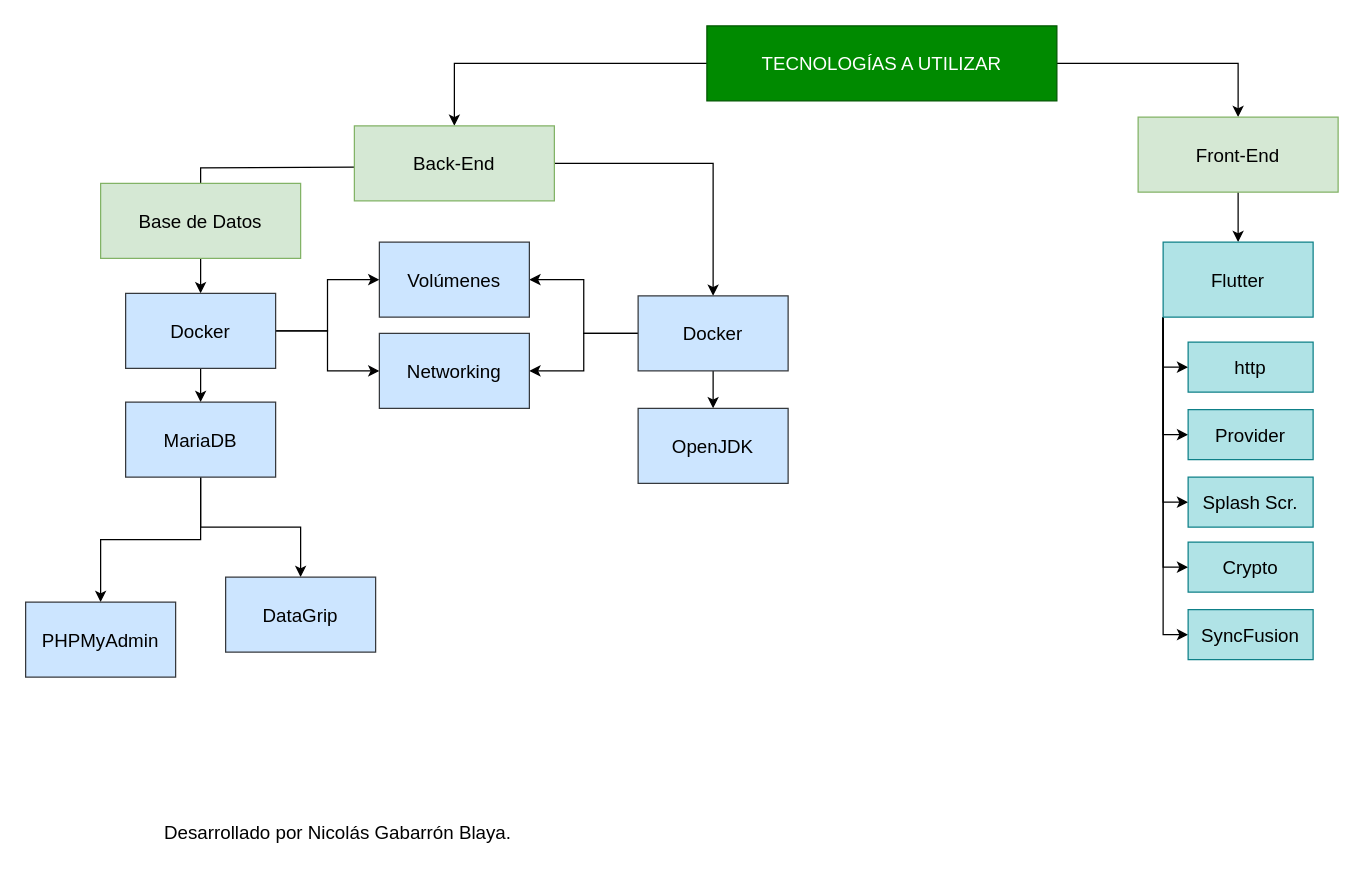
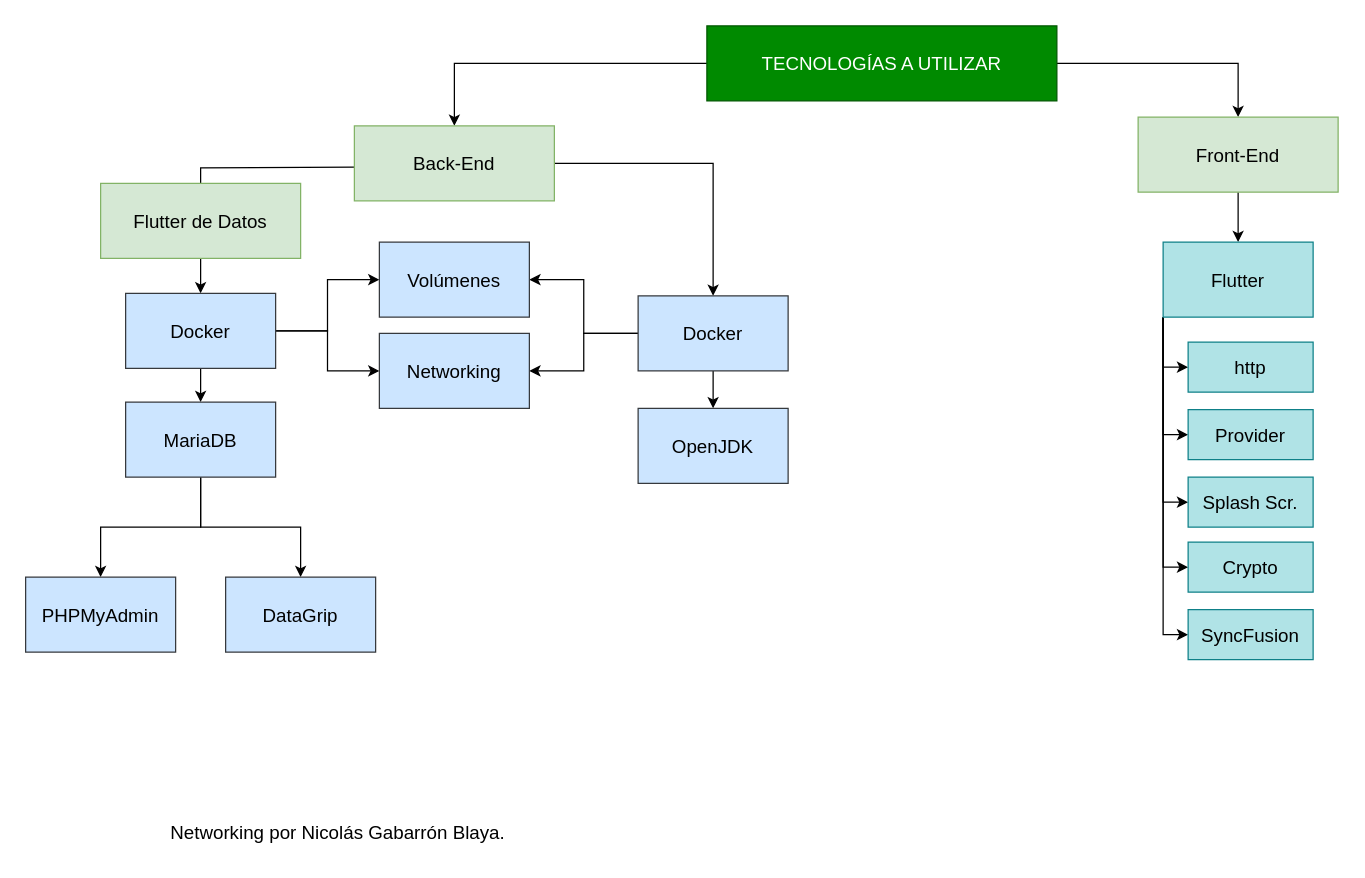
(201, 221) -> (201, 221)
(101, 639) -> (101, 614)
(338, 832) -> (338, 832)
